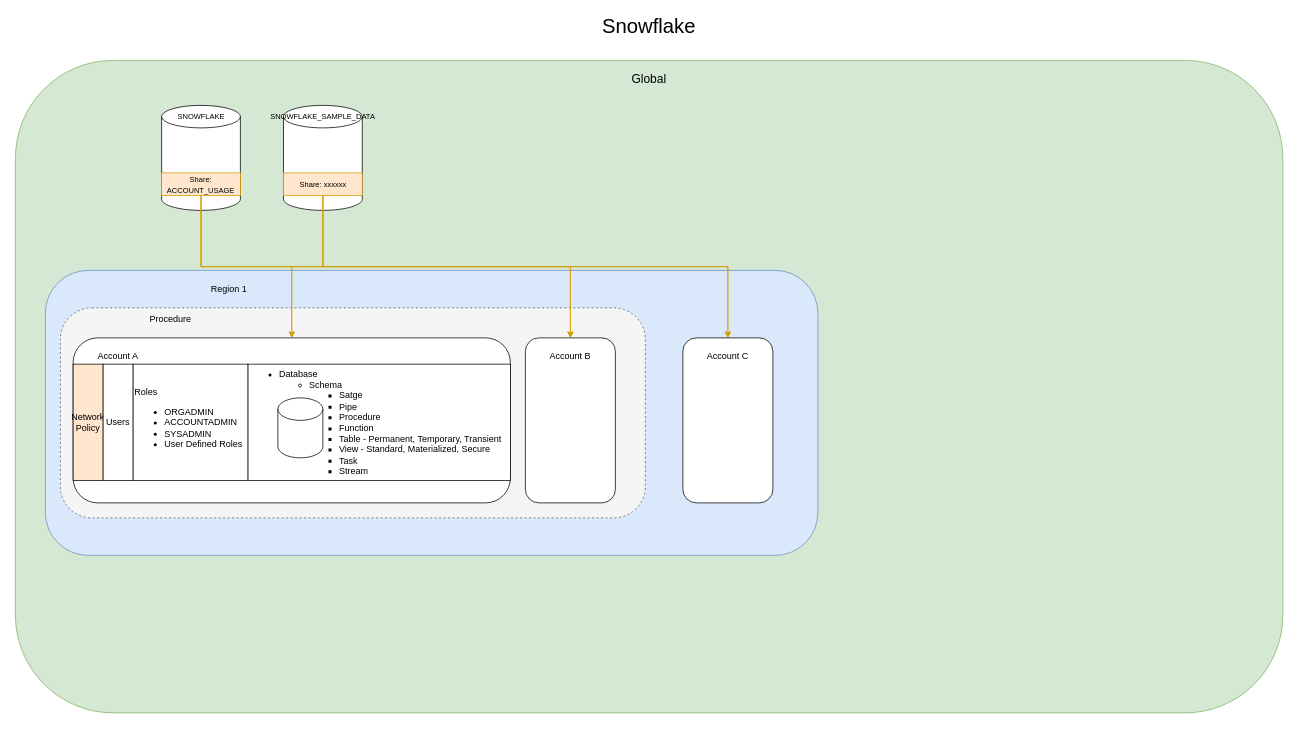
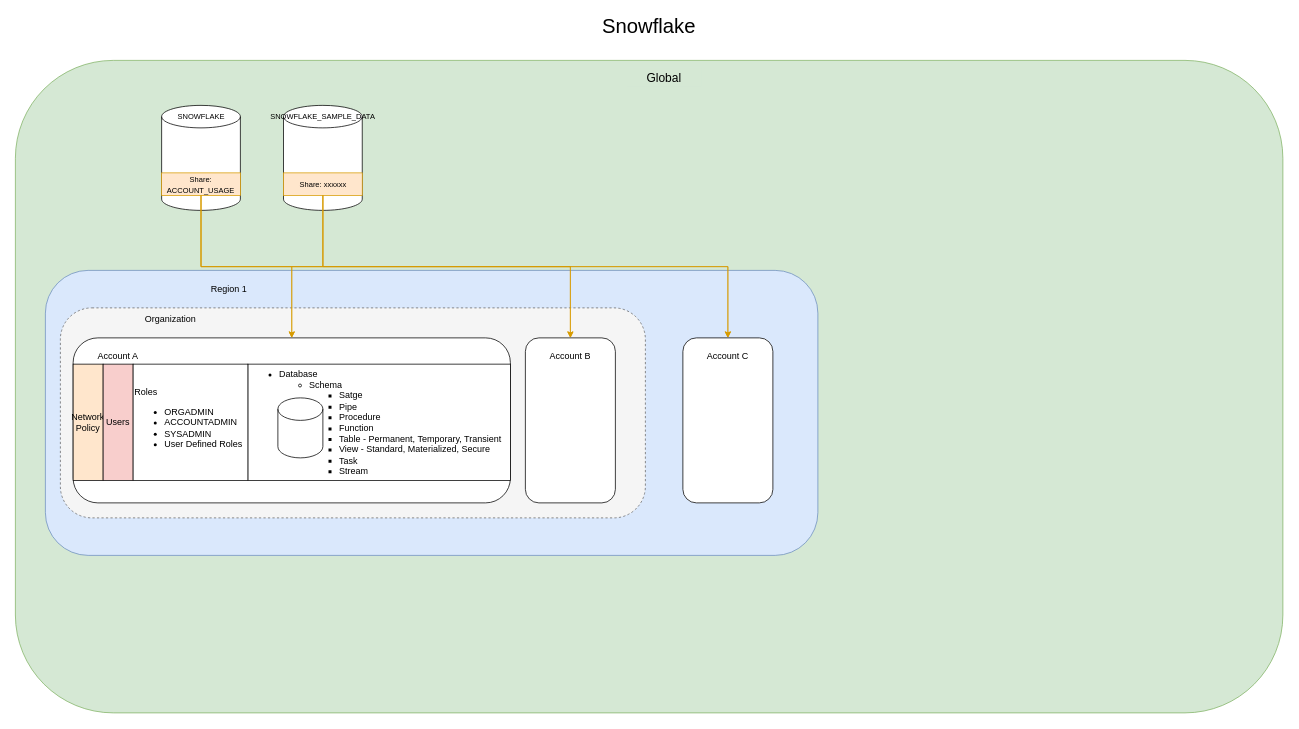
(649, 79) -> (664, 77)
(171, 319) -> (171, 319)
(118, 422) -> (118, 422)
